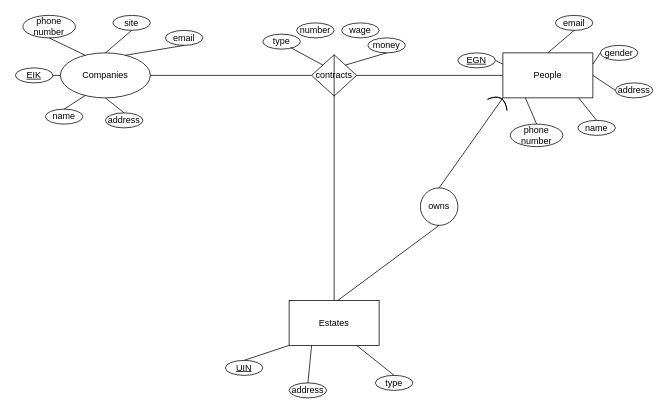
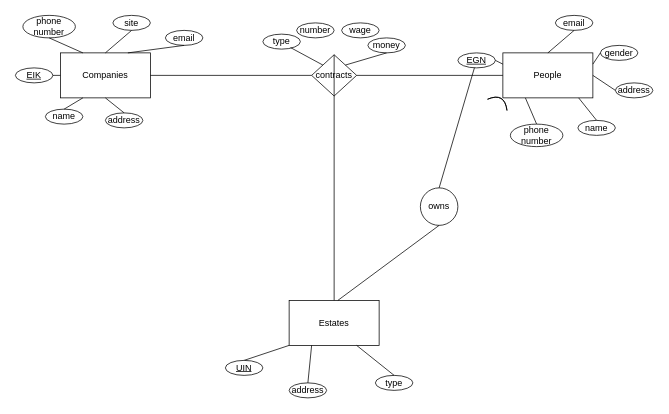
(105, 75) -> (105, 75)
(471, 143) -> (457, 128)
